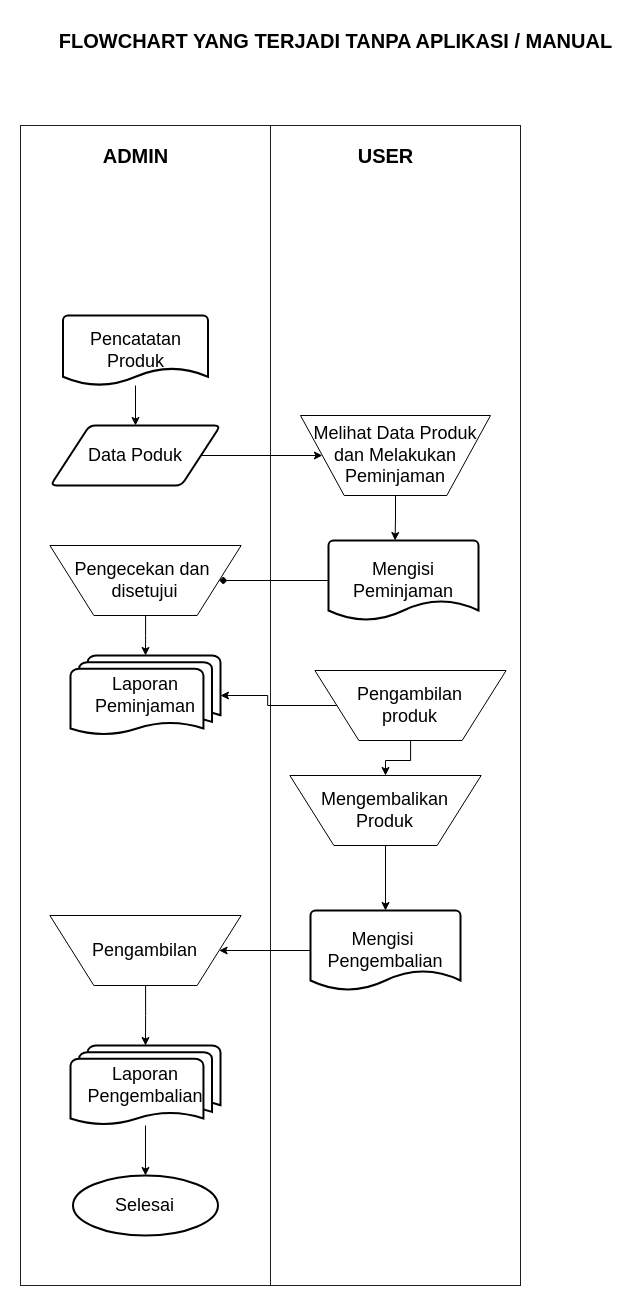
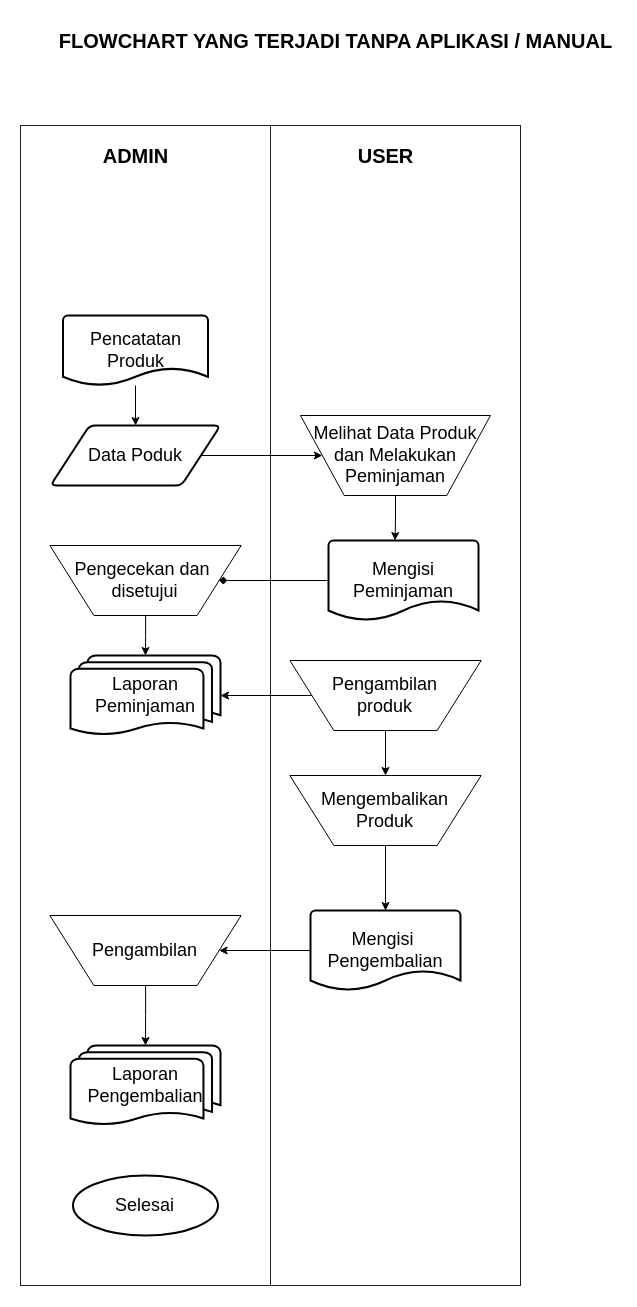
(411, 706) -> (386, 696)
(145, 1147) -> none
